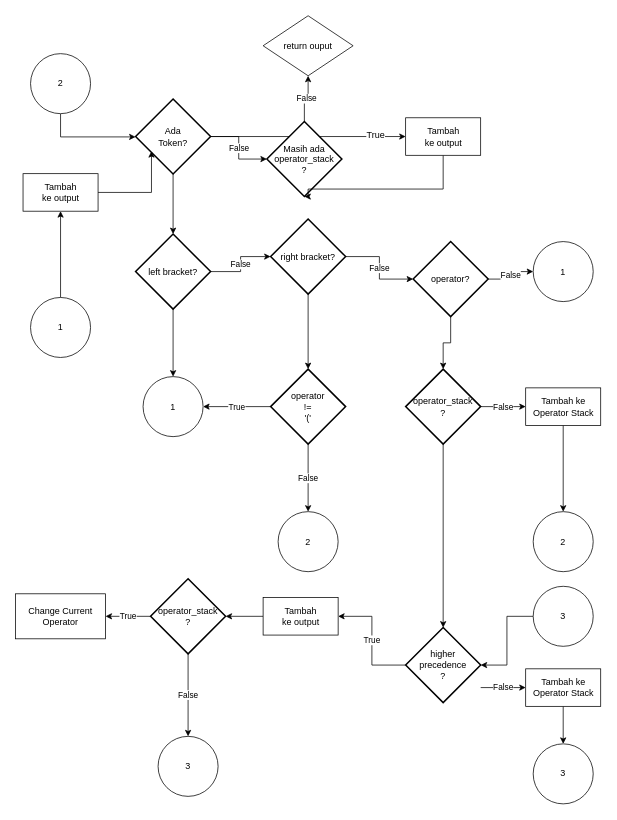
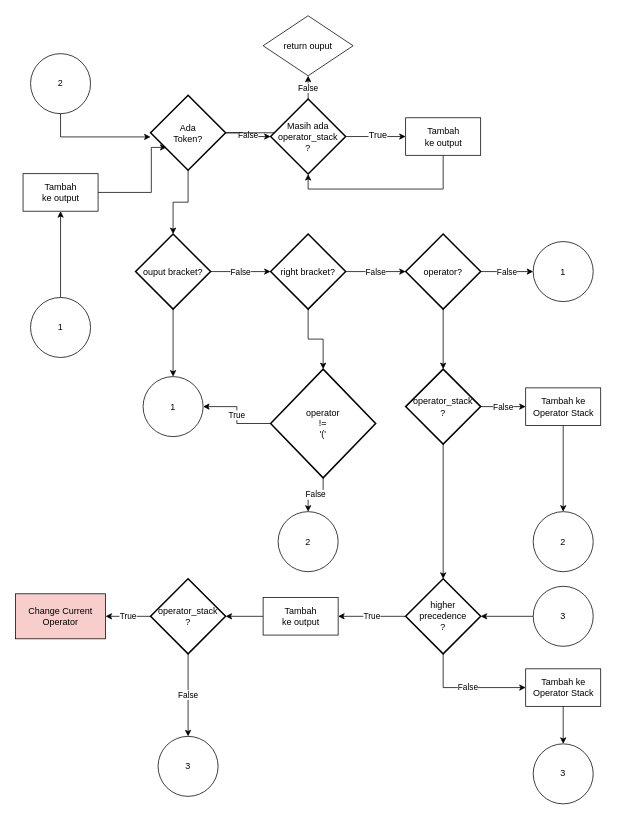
(173, 137) -> (188, 133)
(304, 159) -> (308, 137)
(308, 257) -> (308, 272)
(173, 272) -> (173, 272)
(450, 279) -> (443, 272)
(308, 407) -> (323, 423)
(60, 616) -> (60, 616)
(443, 665) -> (443, 616)
